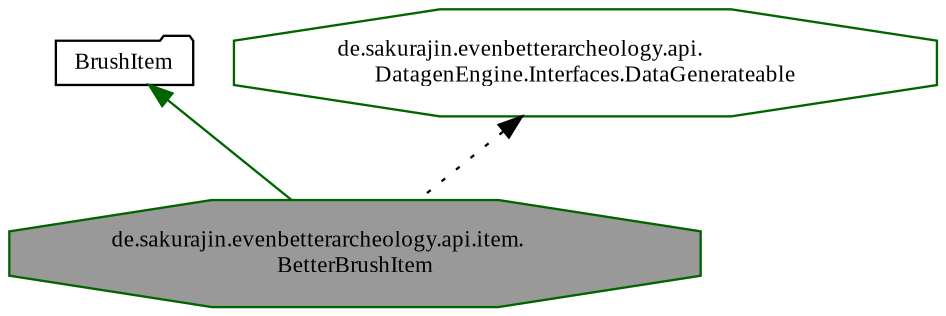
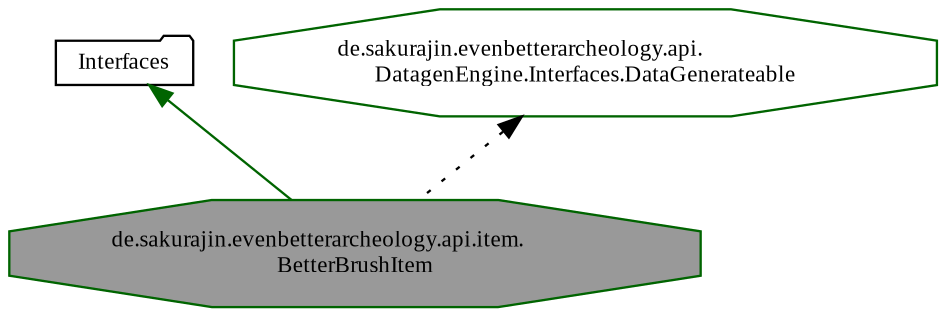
(125, 63) -> (125, 63)
